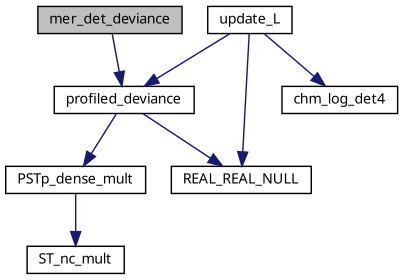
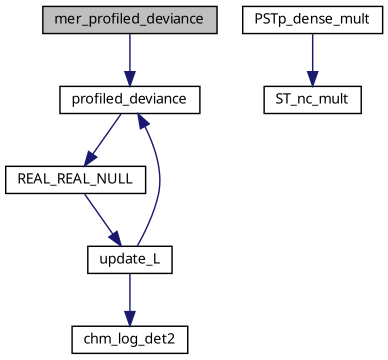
(110, 20) -> (130, 20)
(246, 93) -> (99, 214)
(340, 100) -> (130, 340)
(104, 134) -> none
